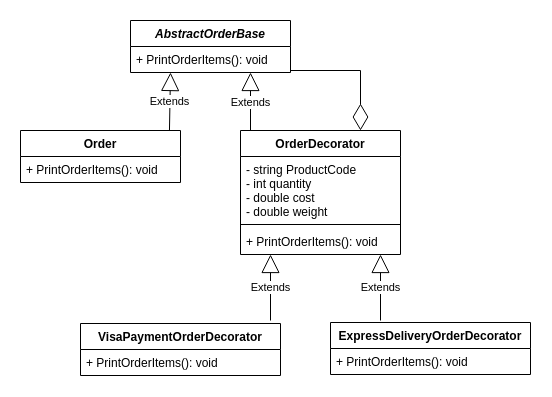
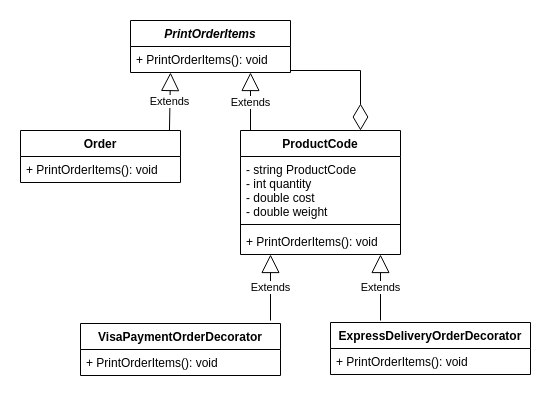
(210, 34) -> (210, 34)
(320, 144) -> (320, 144)
